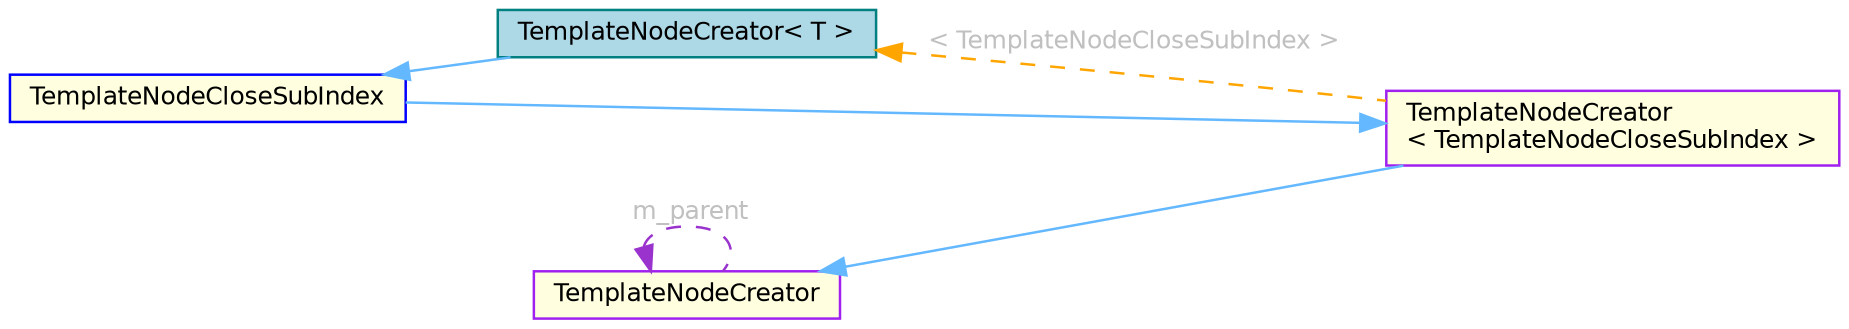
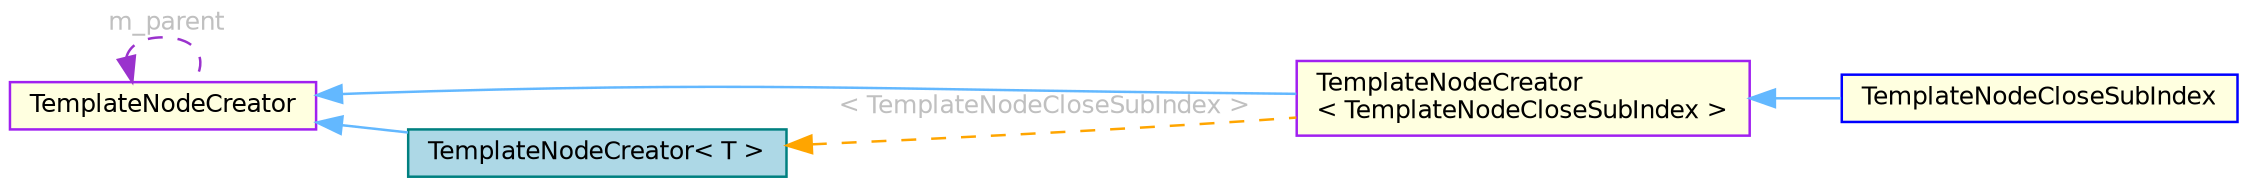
(460, 64) -> (375, 129)
